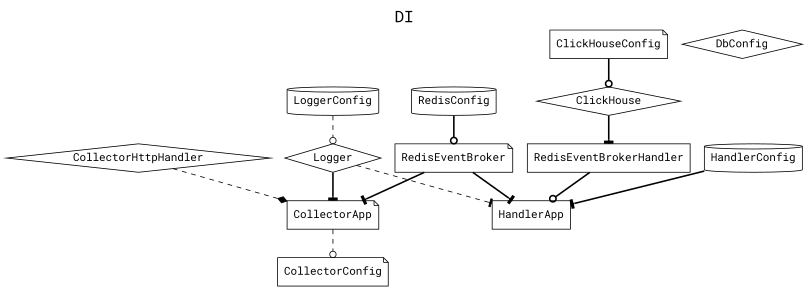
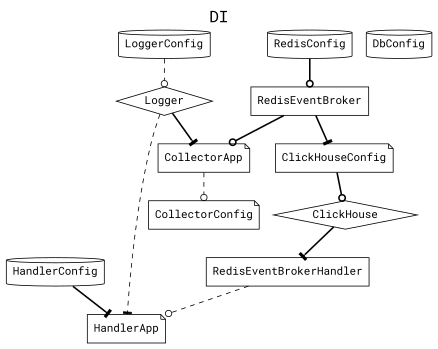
(742, 44) -> (399, 44)
(139, 158) -> none
(454, 158) -> (310, 101)
(491, 185) -> (321, 128)
(573, 185) -> (210, 299)
(395, 186) -> (260, 128)
(531, 215) -> (126, 329)
